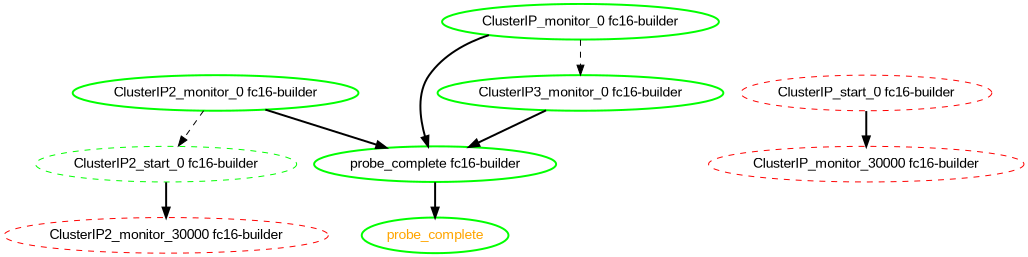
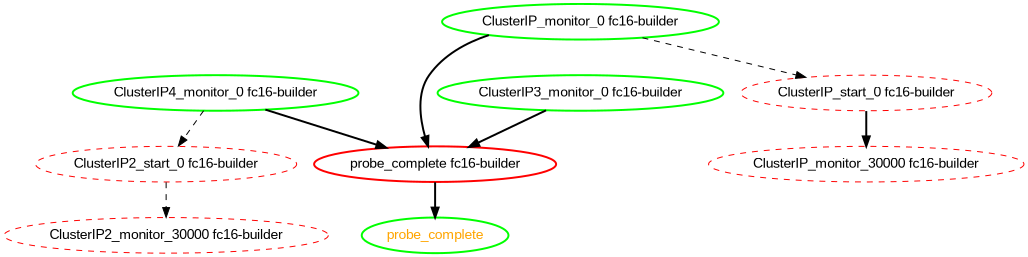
(580, 53) -> (719, 56)
(216, 93) -> (216, 93)
(166, 164) -> (166, 164)
(435, 164) -> (435, 164)
(166, 195) -> (166, 195)
